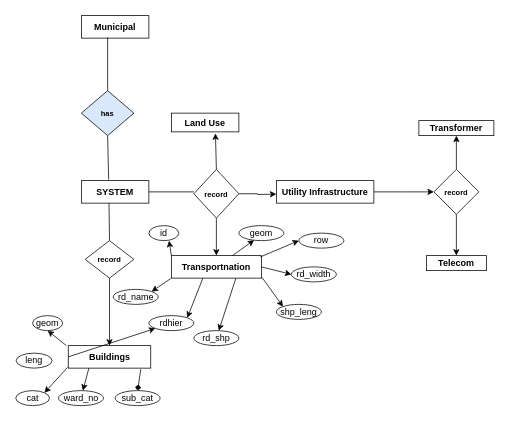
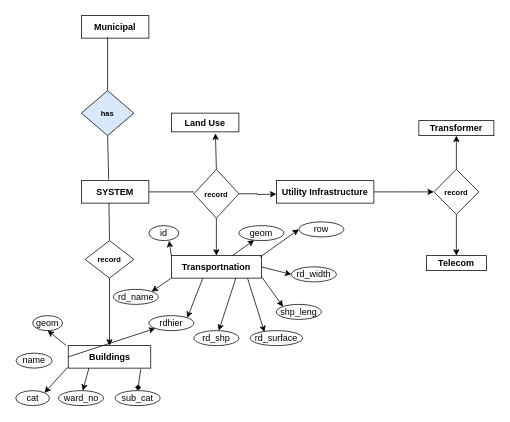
(321, 240) -> (321, 229)
none -> (255, 302)
none -> (276, 338)
(34, 360) -> (34, 360)
